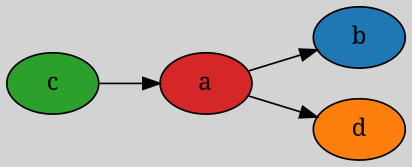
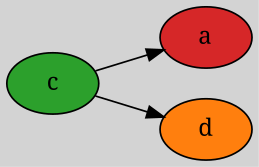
(359, 37) -> none
(275, 104) -> (121, 104)
